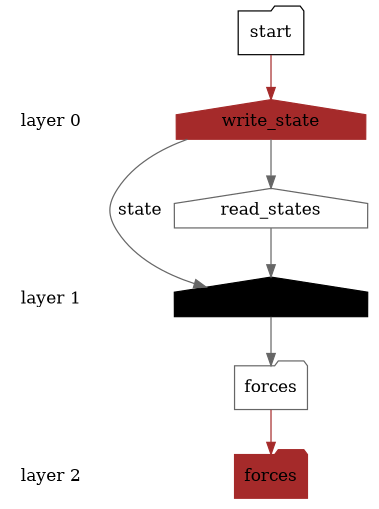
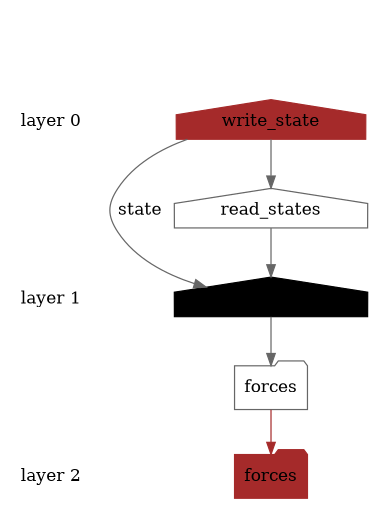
(271, 33) -> none
